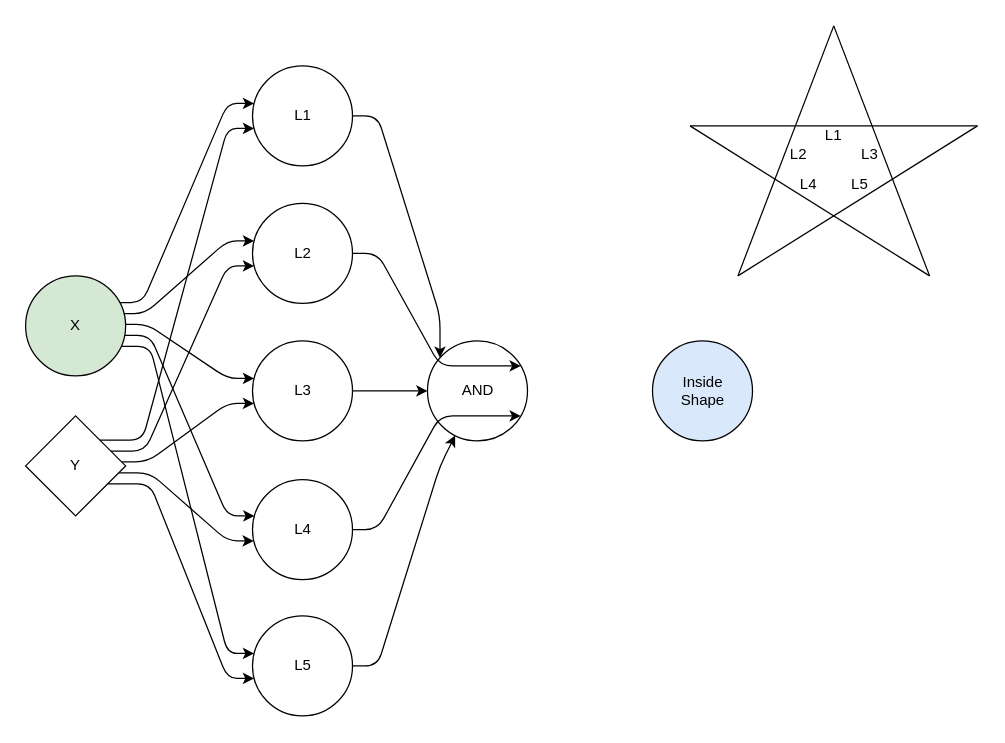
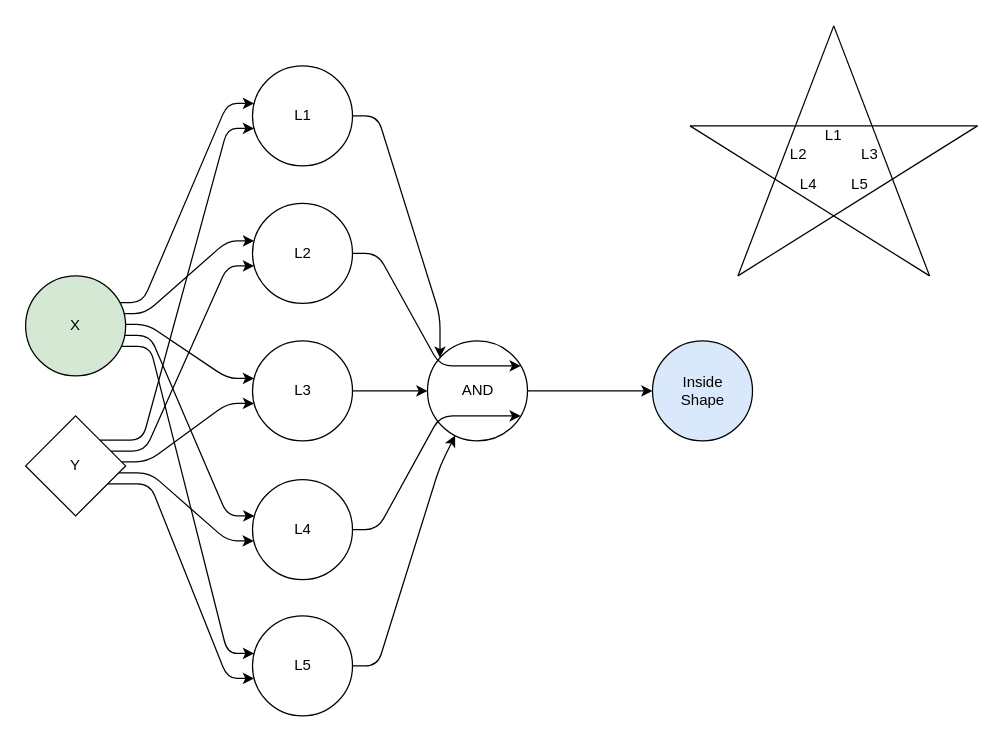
none -> (586, 391)
